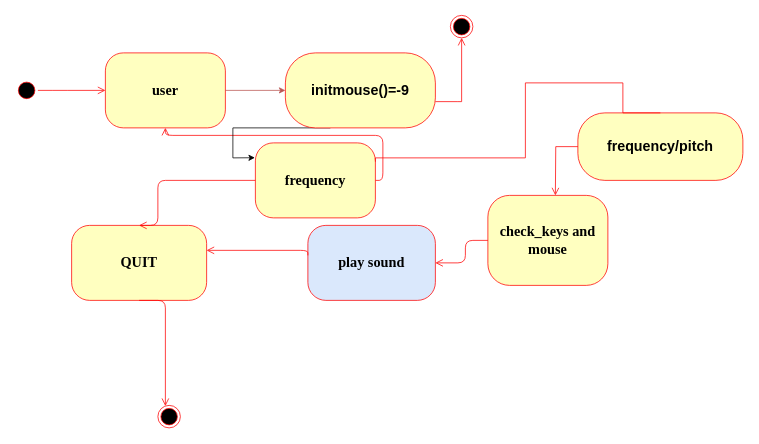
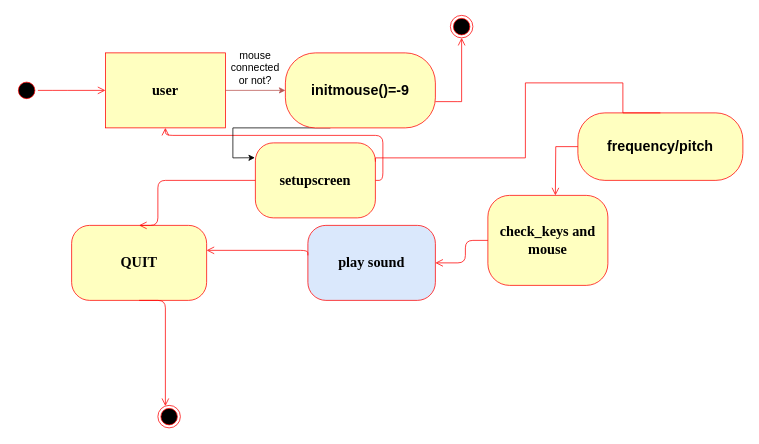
none -> (255, 68)
(165, 90) -> (165, 90)
(315, 180) -> (315, 180)
